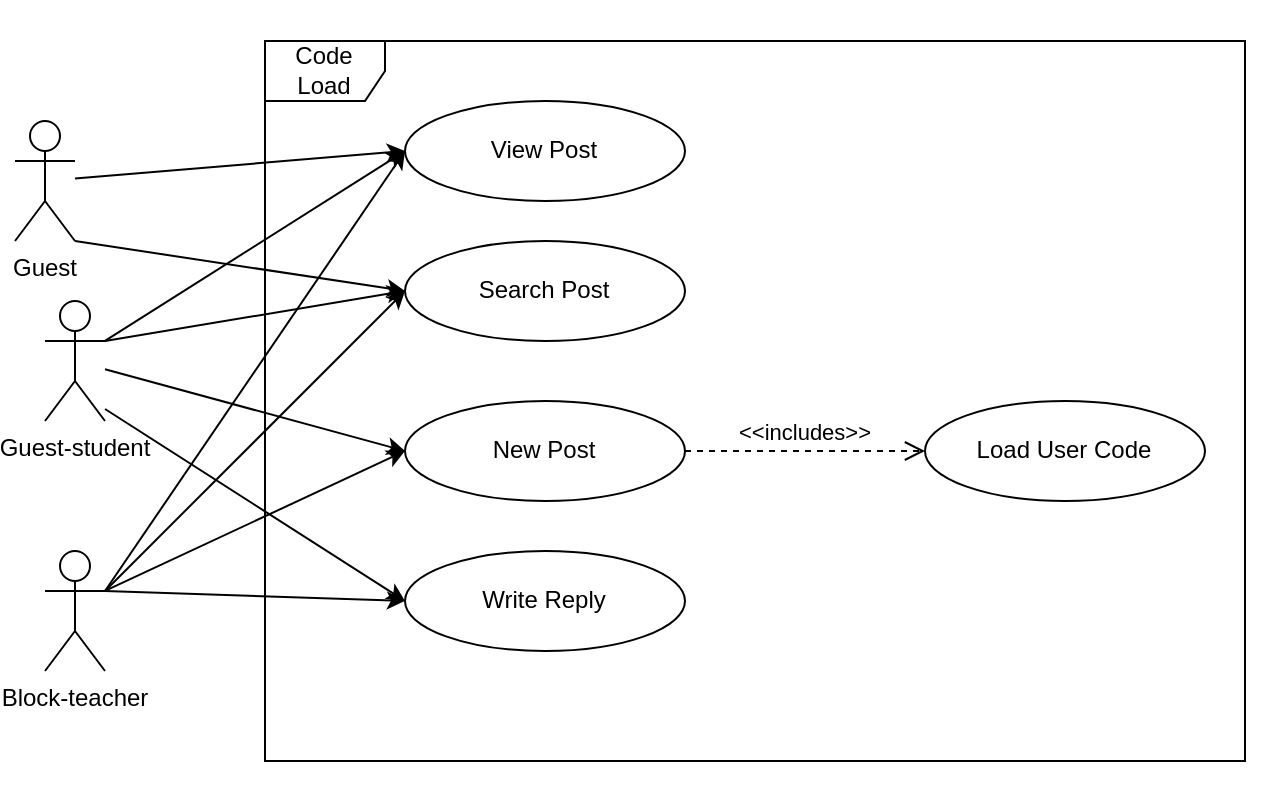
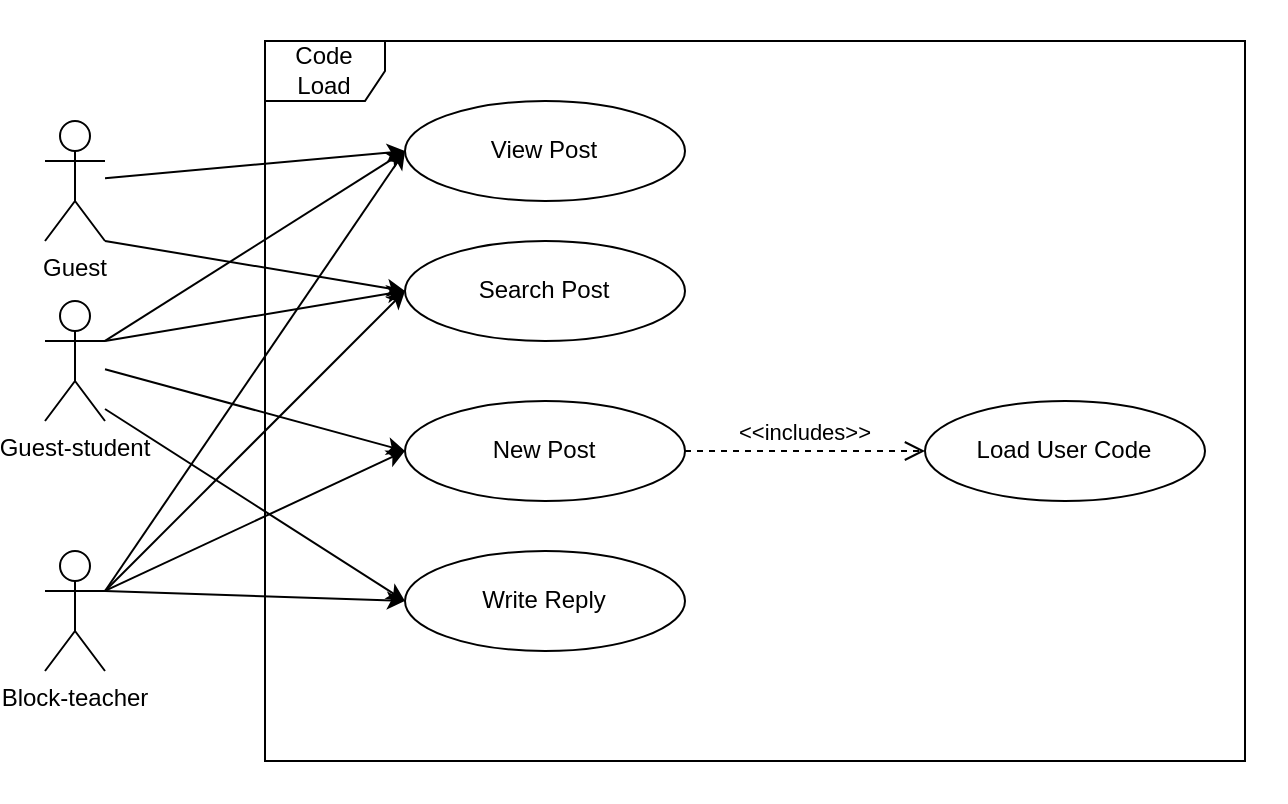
(45, 181) -> (75, 181)
